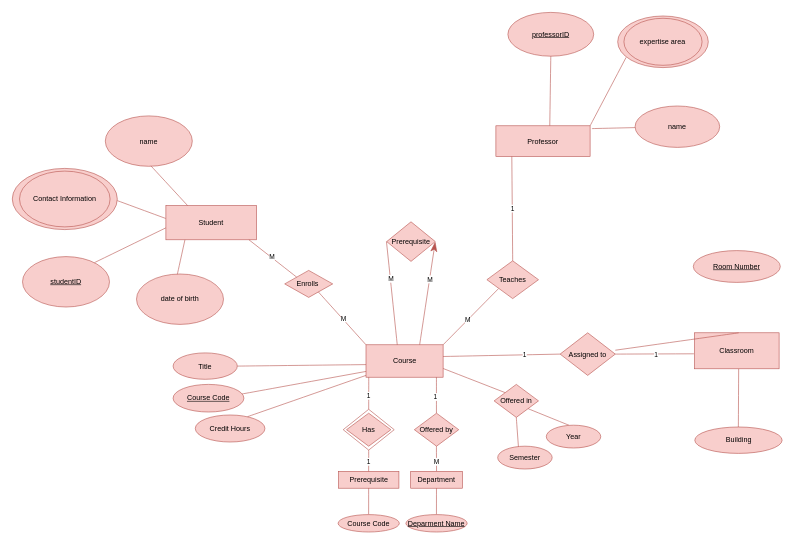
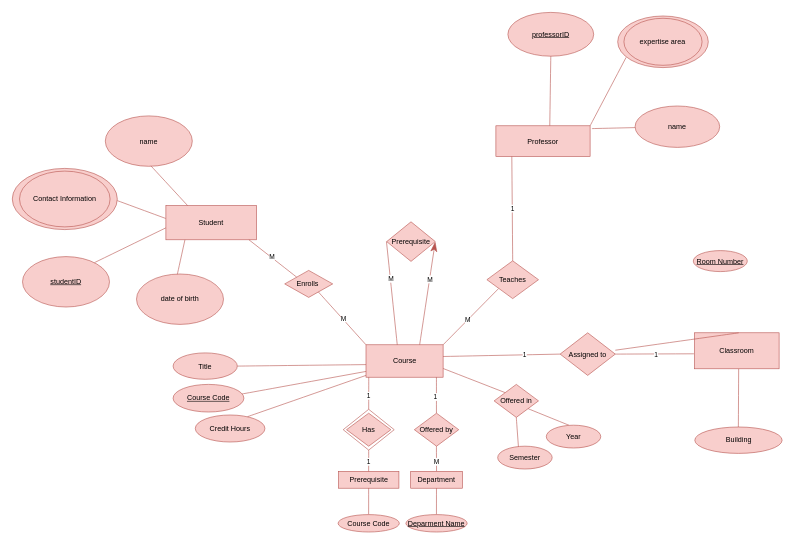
(737, 266) -> (720, 261)
